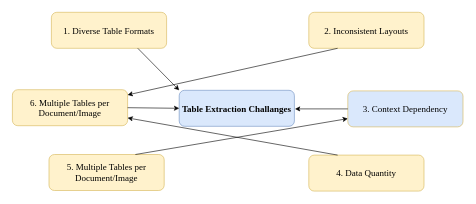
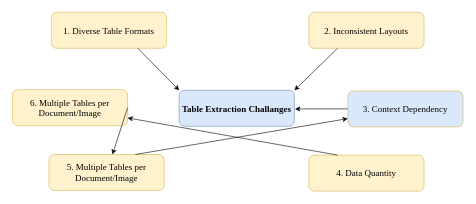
(233, 72) -> (305, 80)
(173, 108) -> (120, 130)
